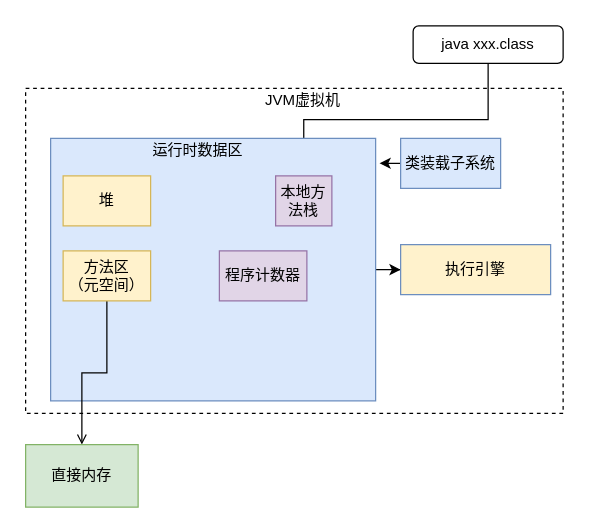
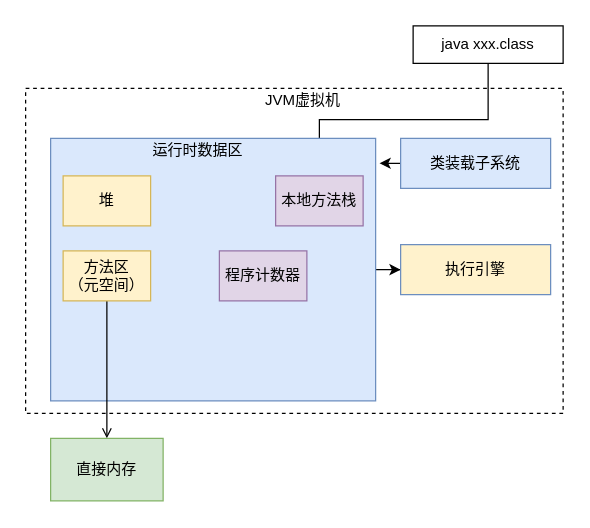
(488, 44) -> (488, 44)
(451, 163) -> (476, 163)
(304, 201) -> (319, 201)
(82, 476) -> (107, 469)
